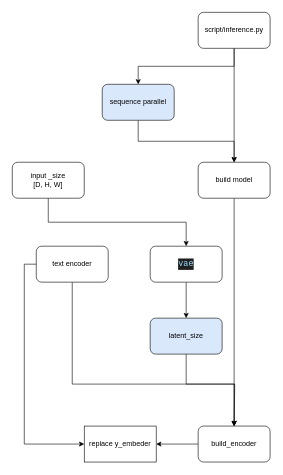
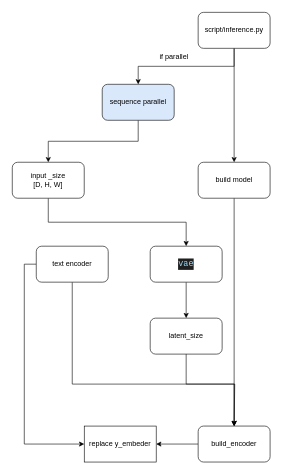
none -> (174, 57)
(184, 141) -> (48, 141)
(186, 336) -> (186, 336)
